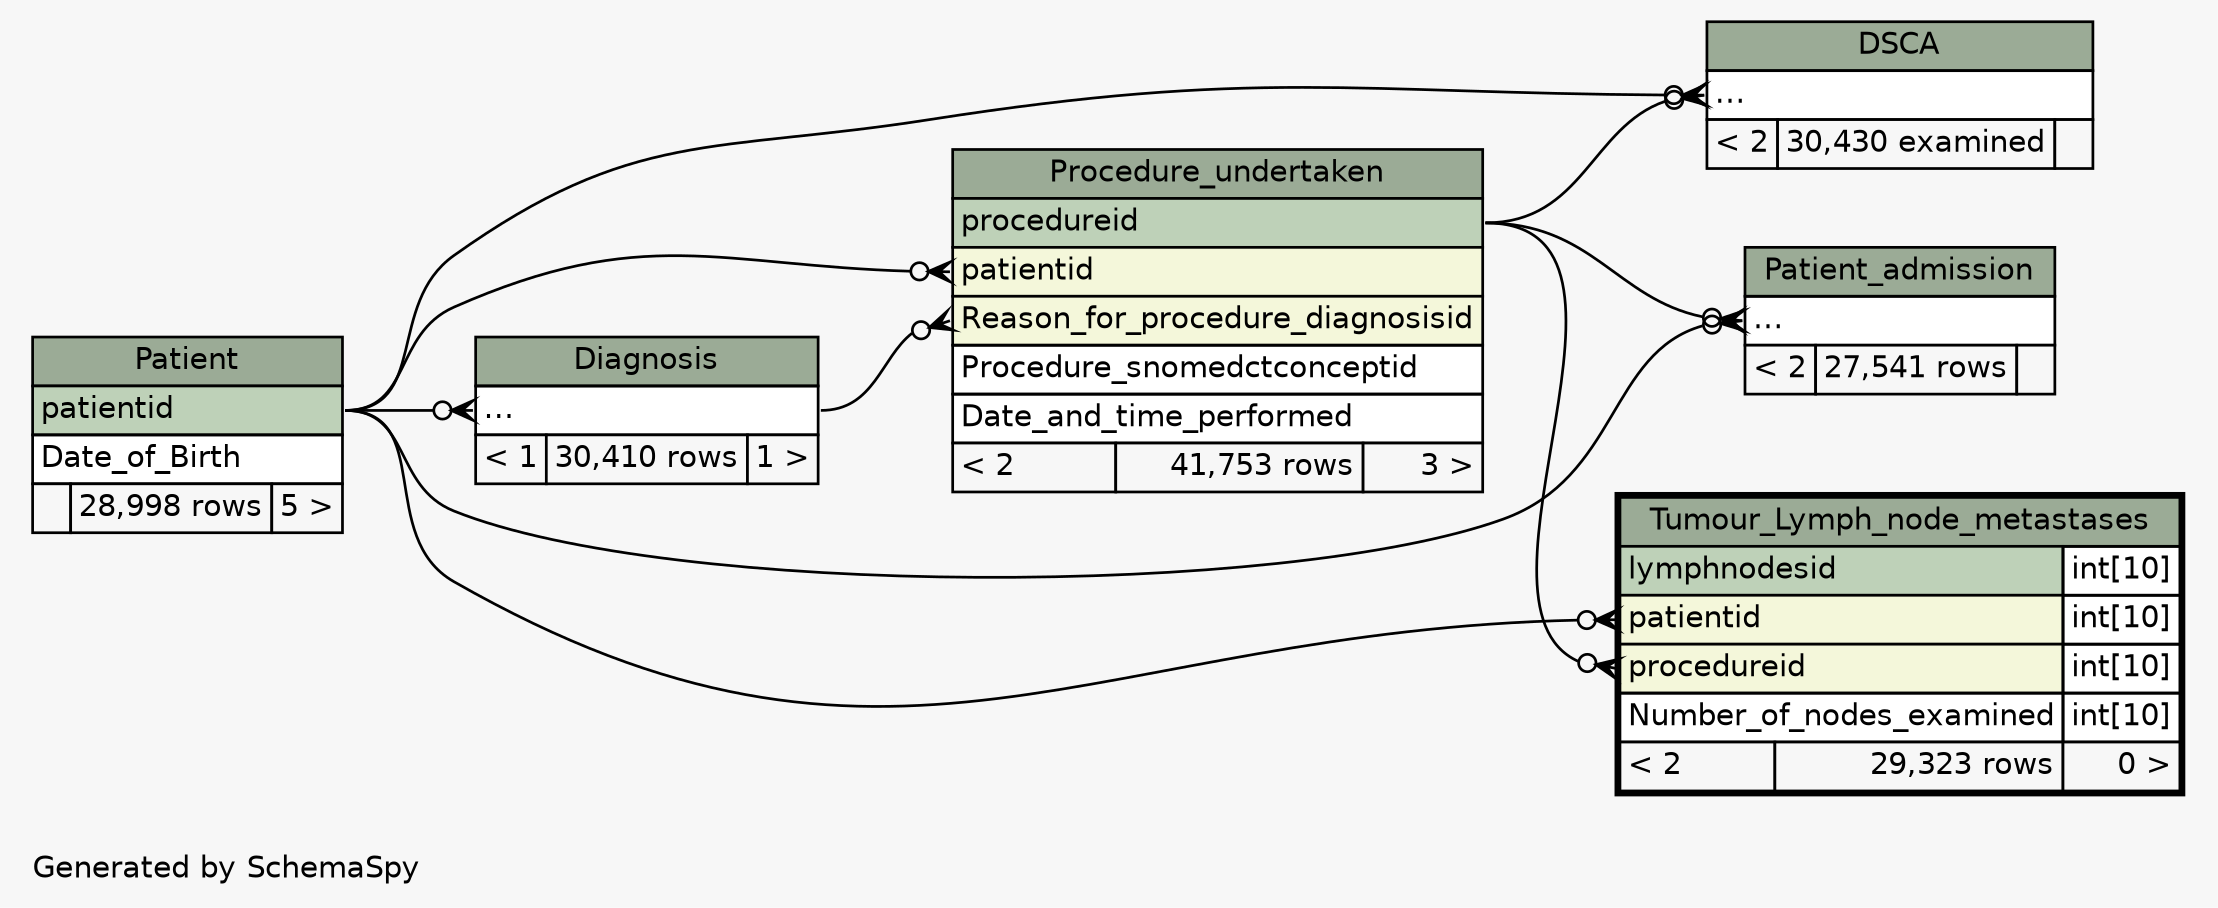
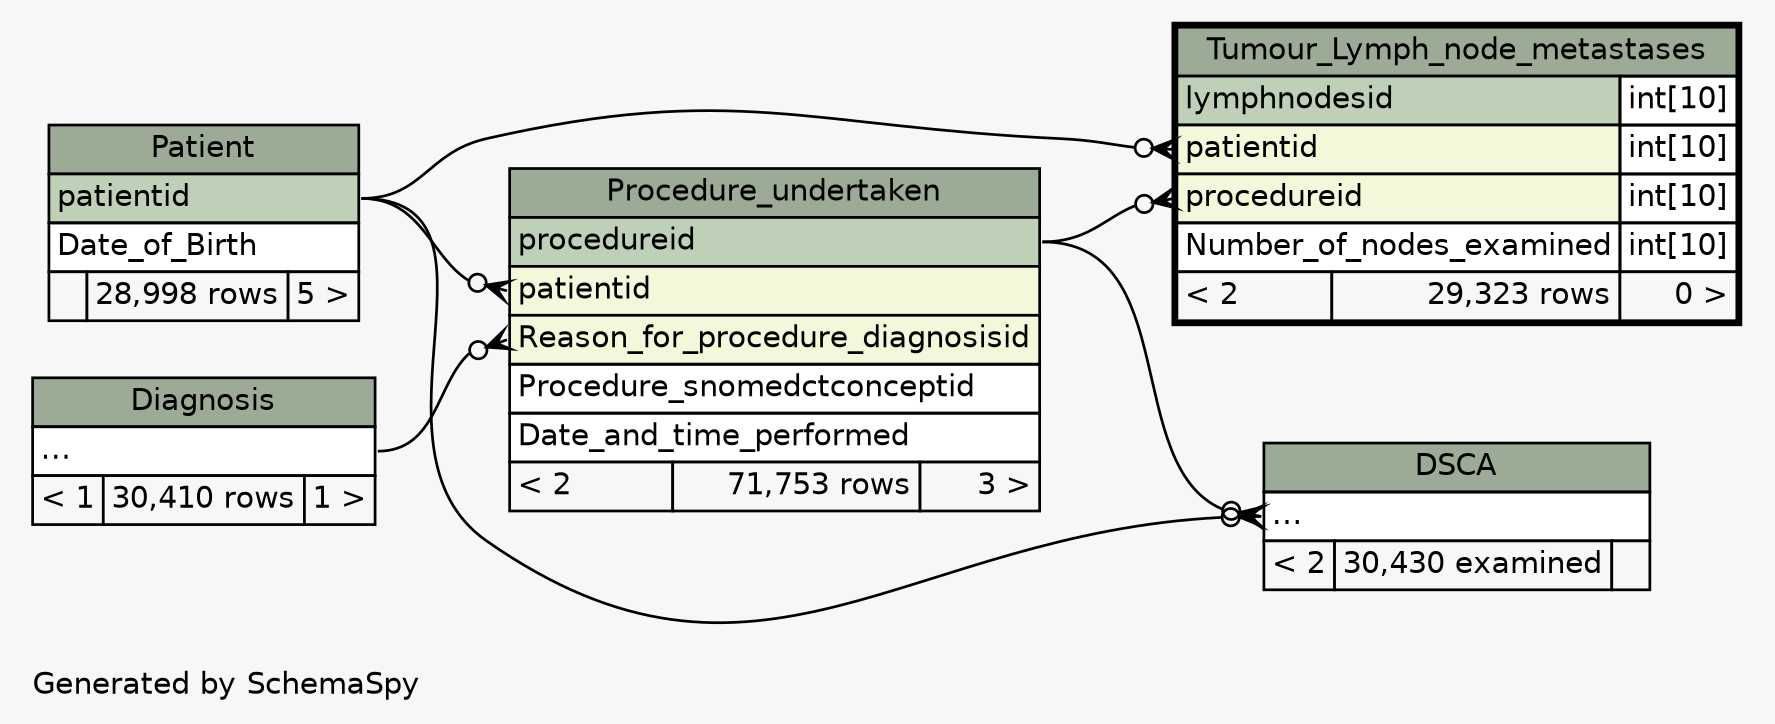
(1900, 321) -> none
(394, 410) -> none
(1263, 466) -> (819, 485)
